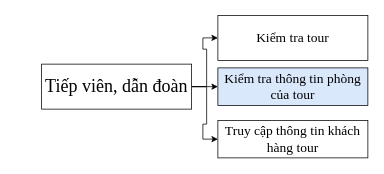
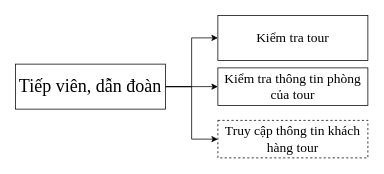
(117, 87) -> (90, 87)
(293, 87) -> (293, 87)
(293, 139) -> (293, 139)
